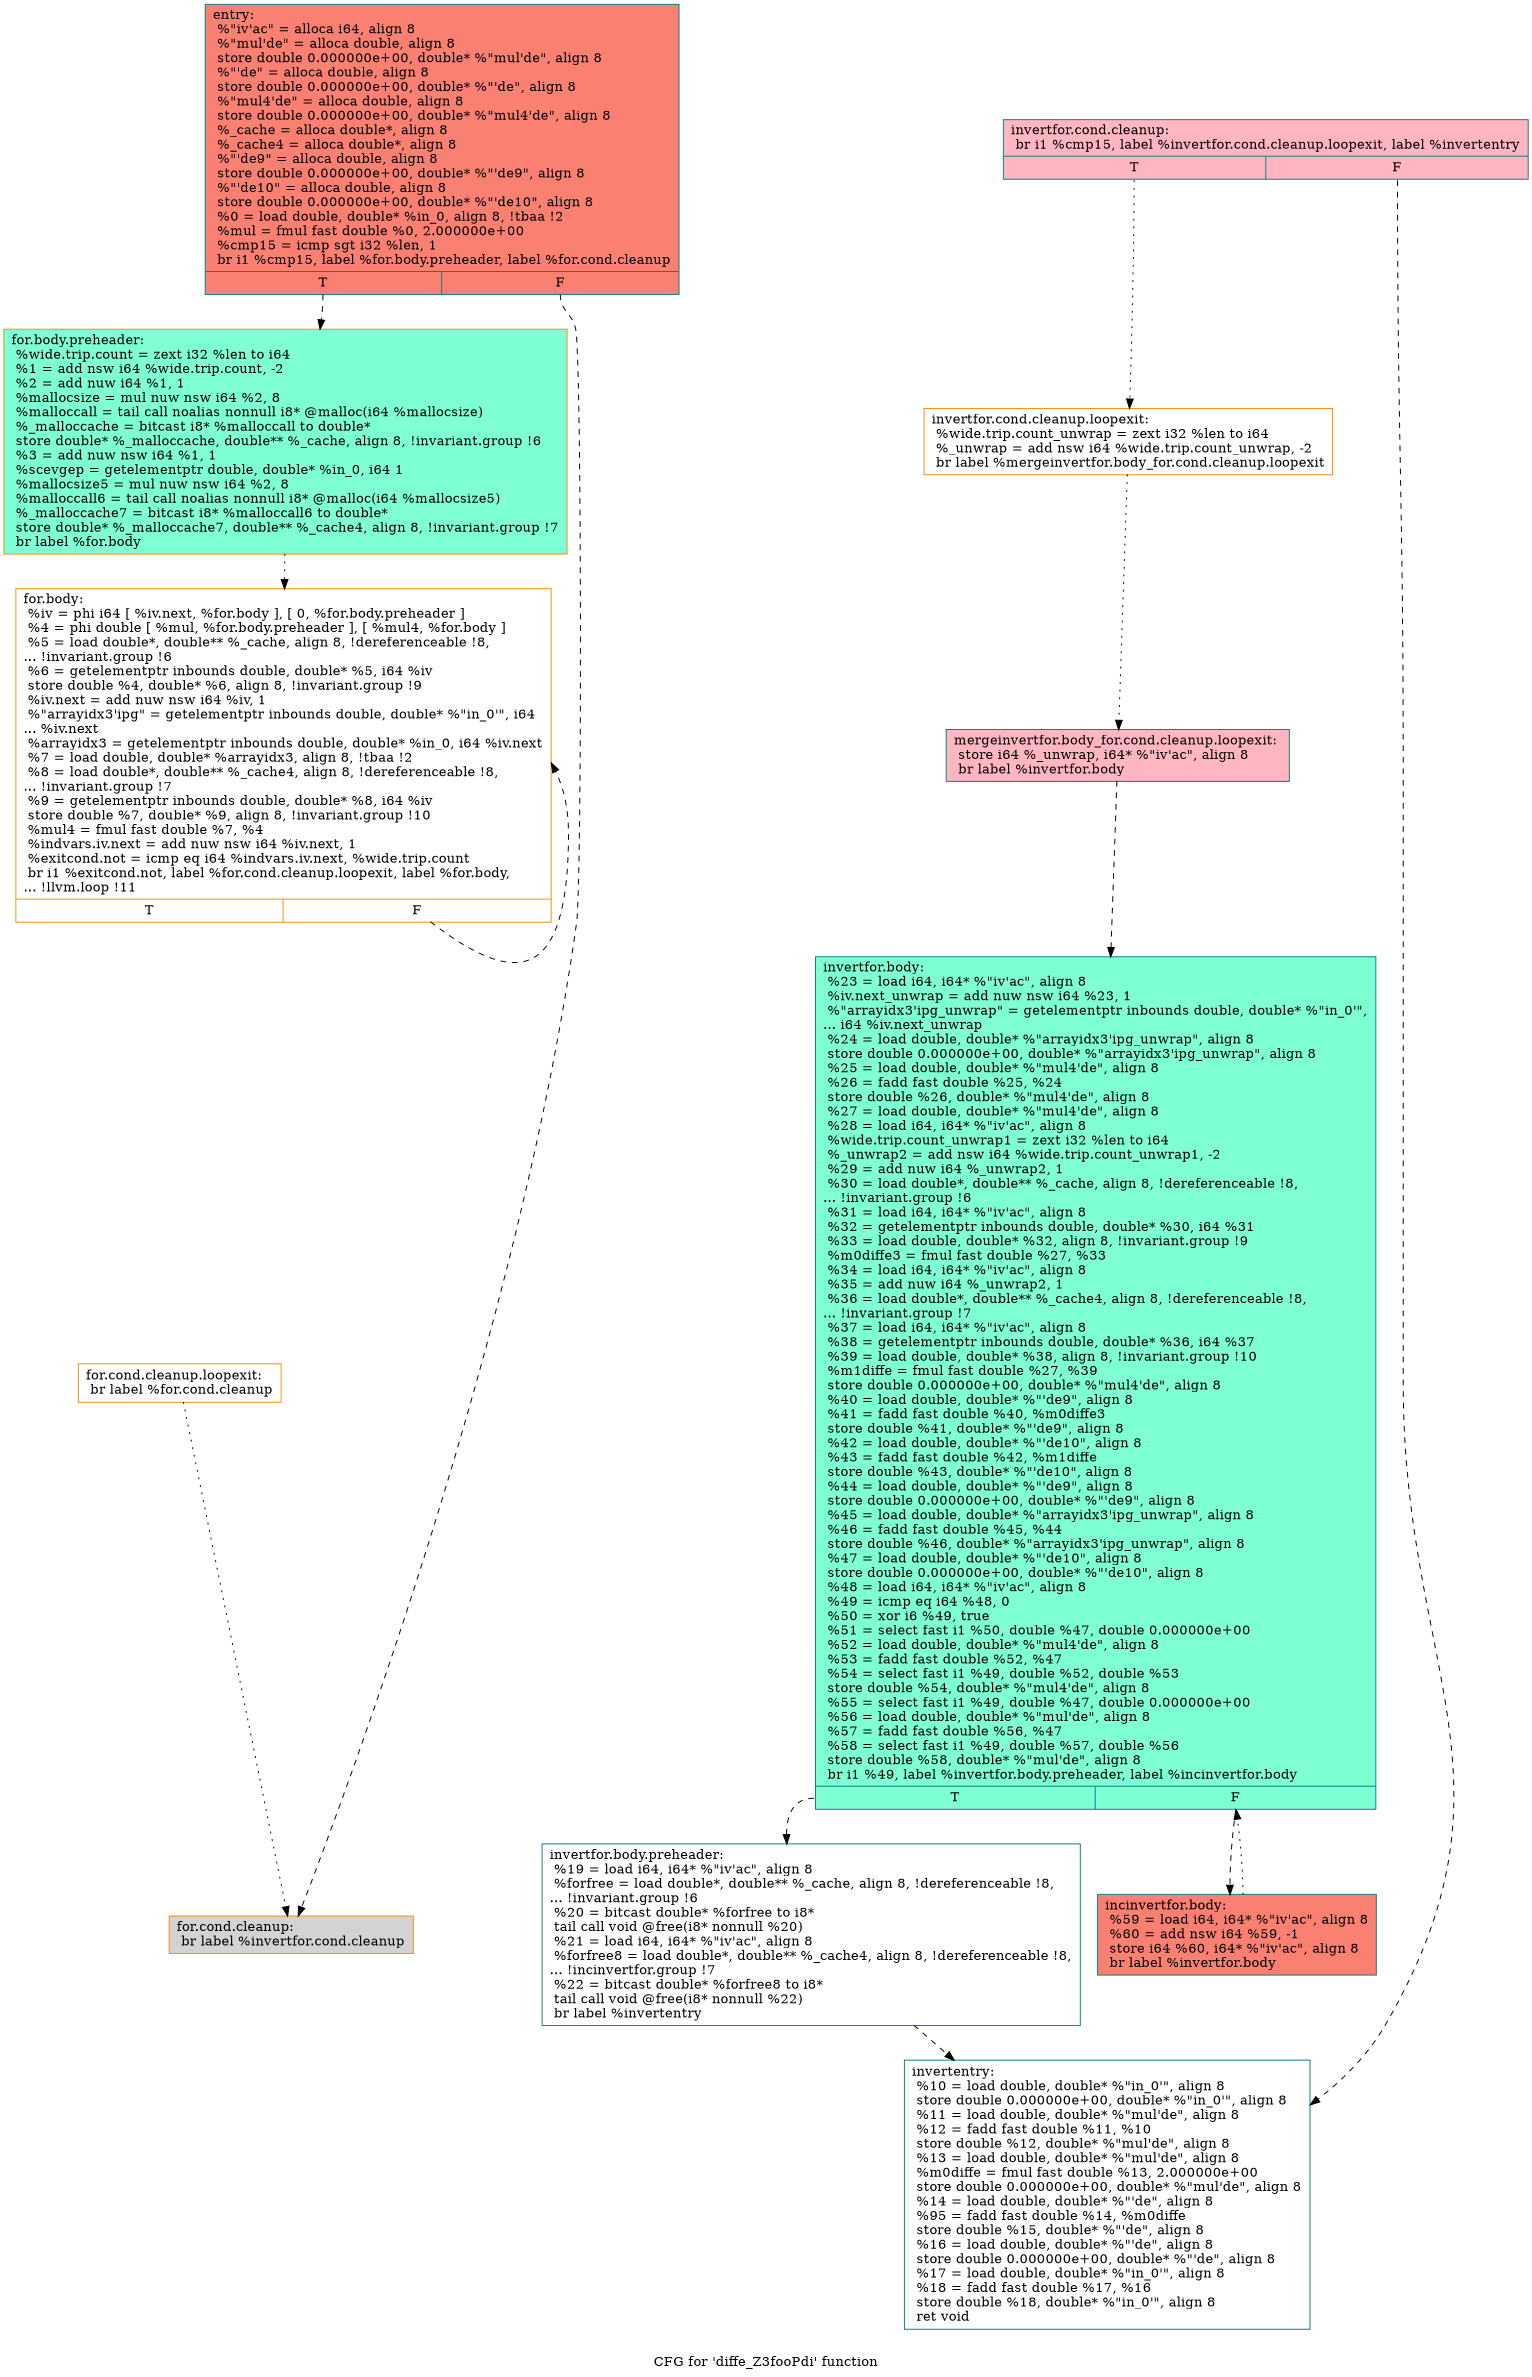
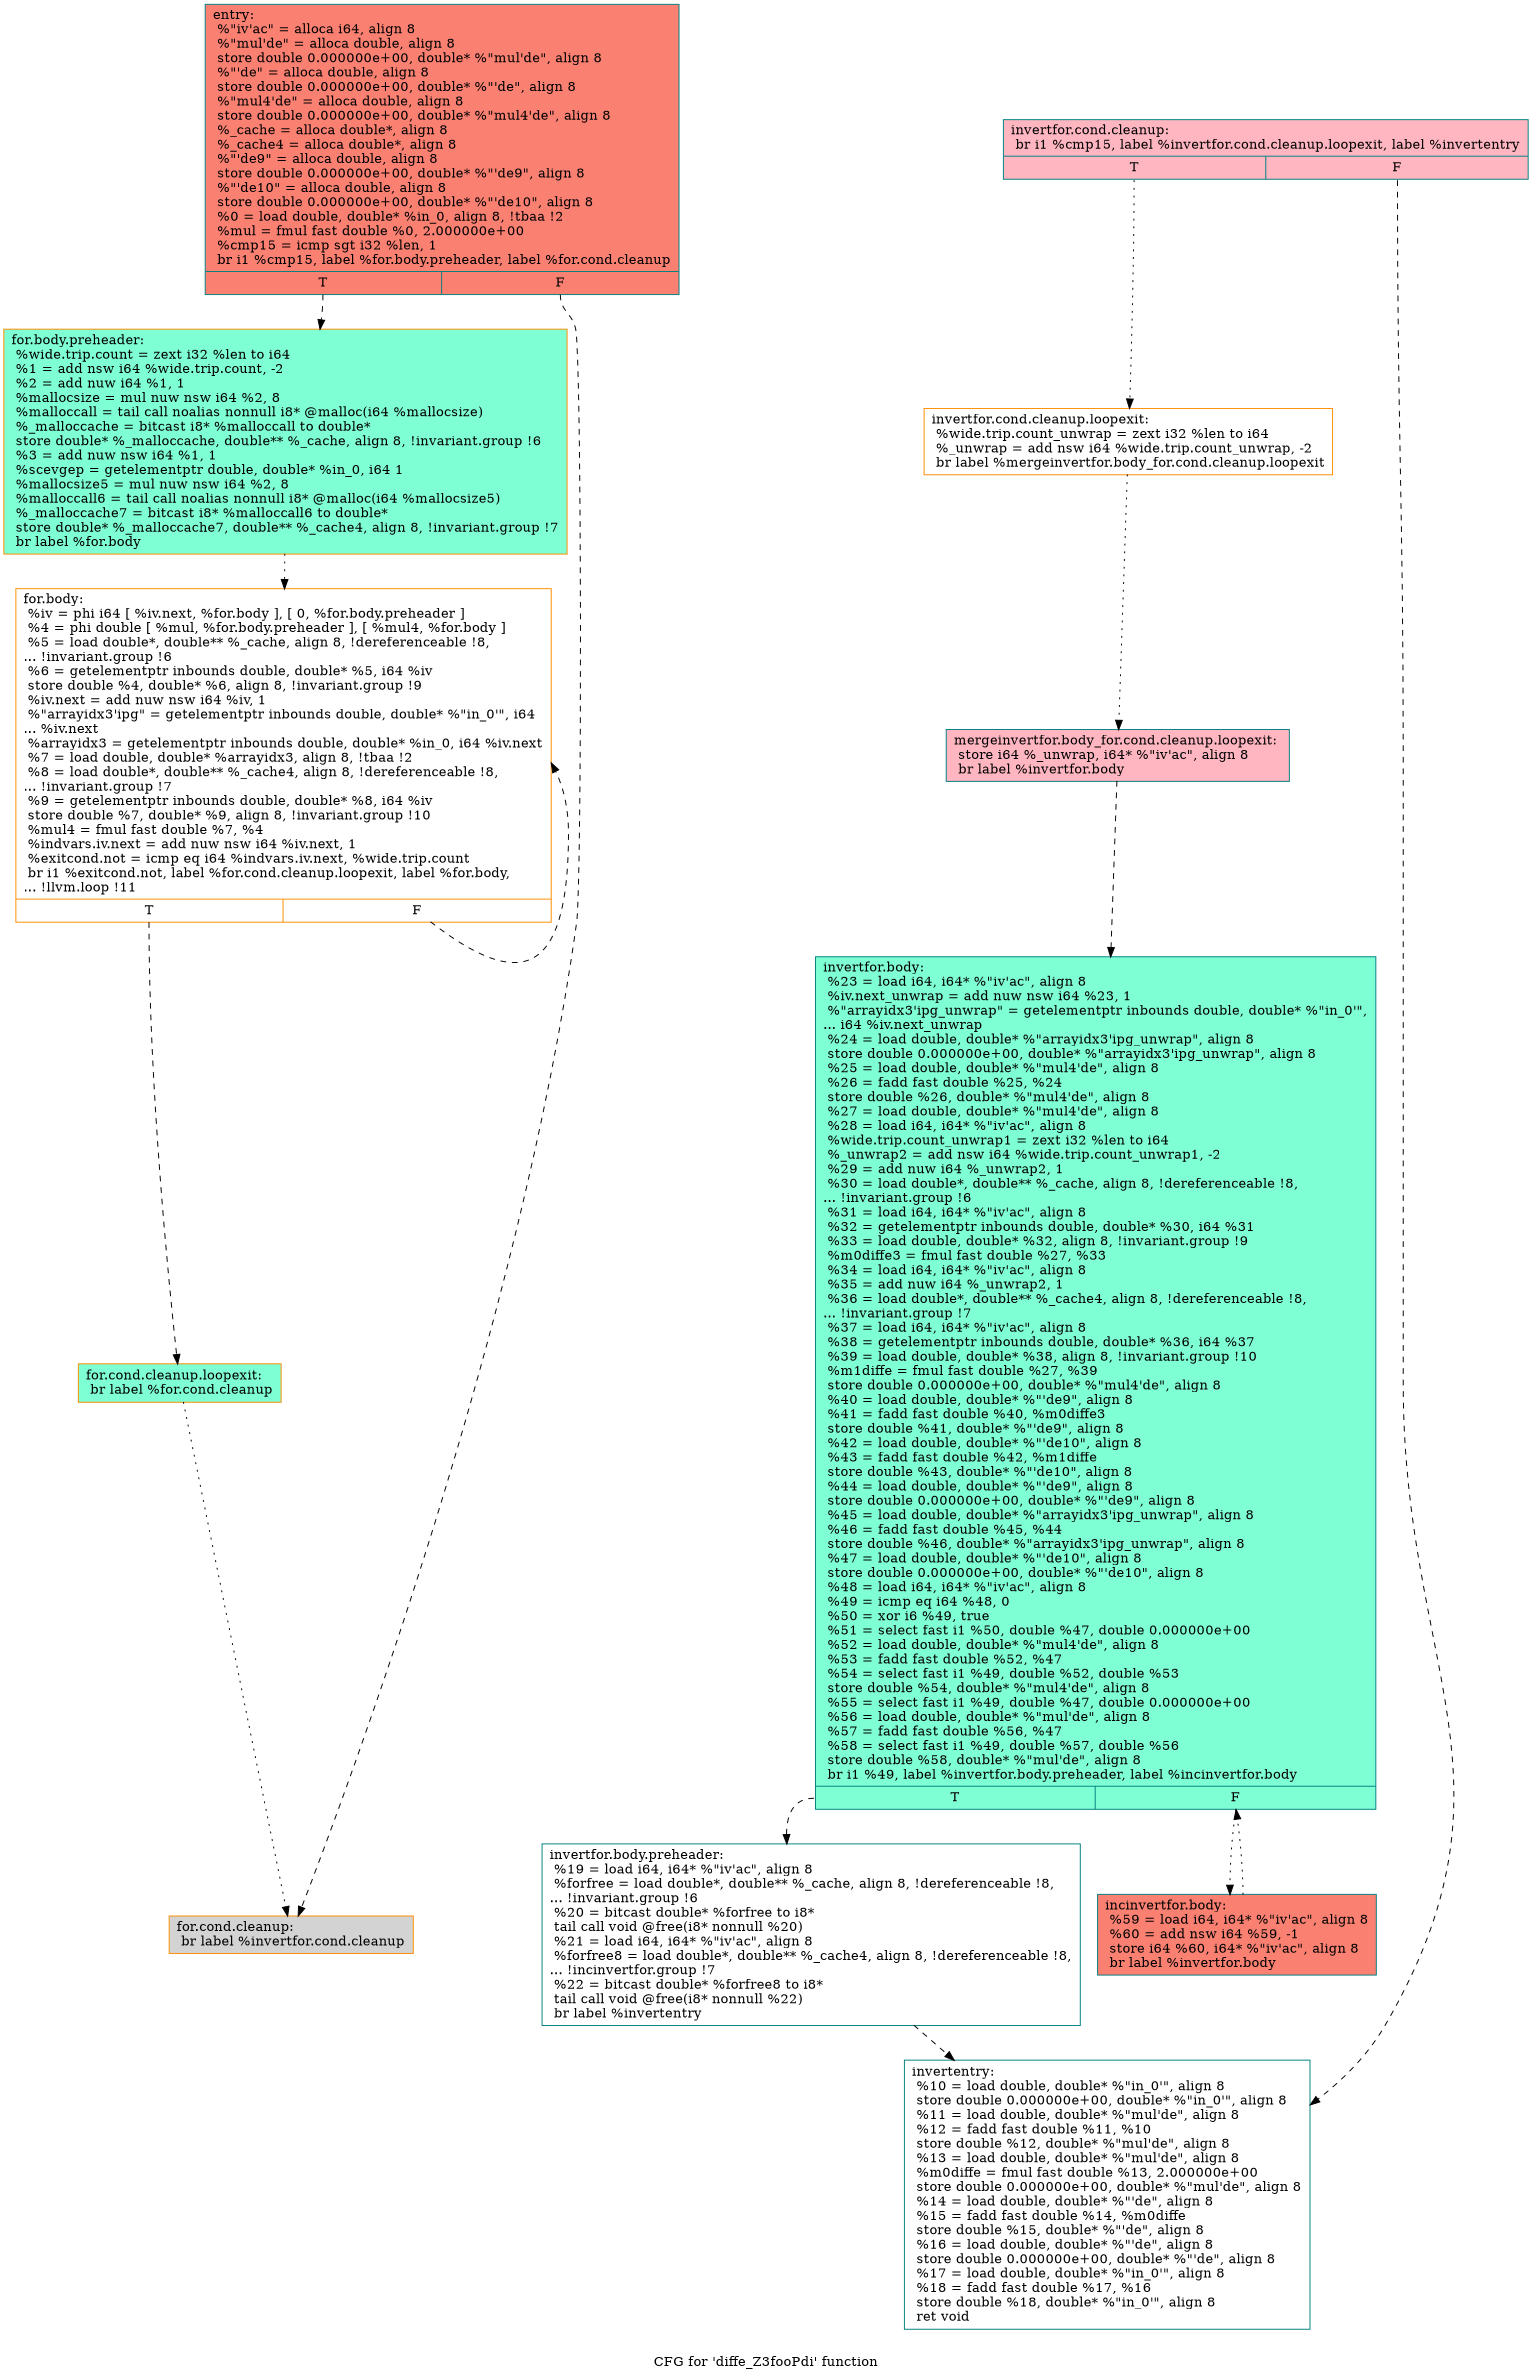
none -> (157, 1139)
(180, 1383) -> (180, 1383)
(1232, 1847) -> (1232, 1847)
(1050, 2216) -> (1050, 2216)
